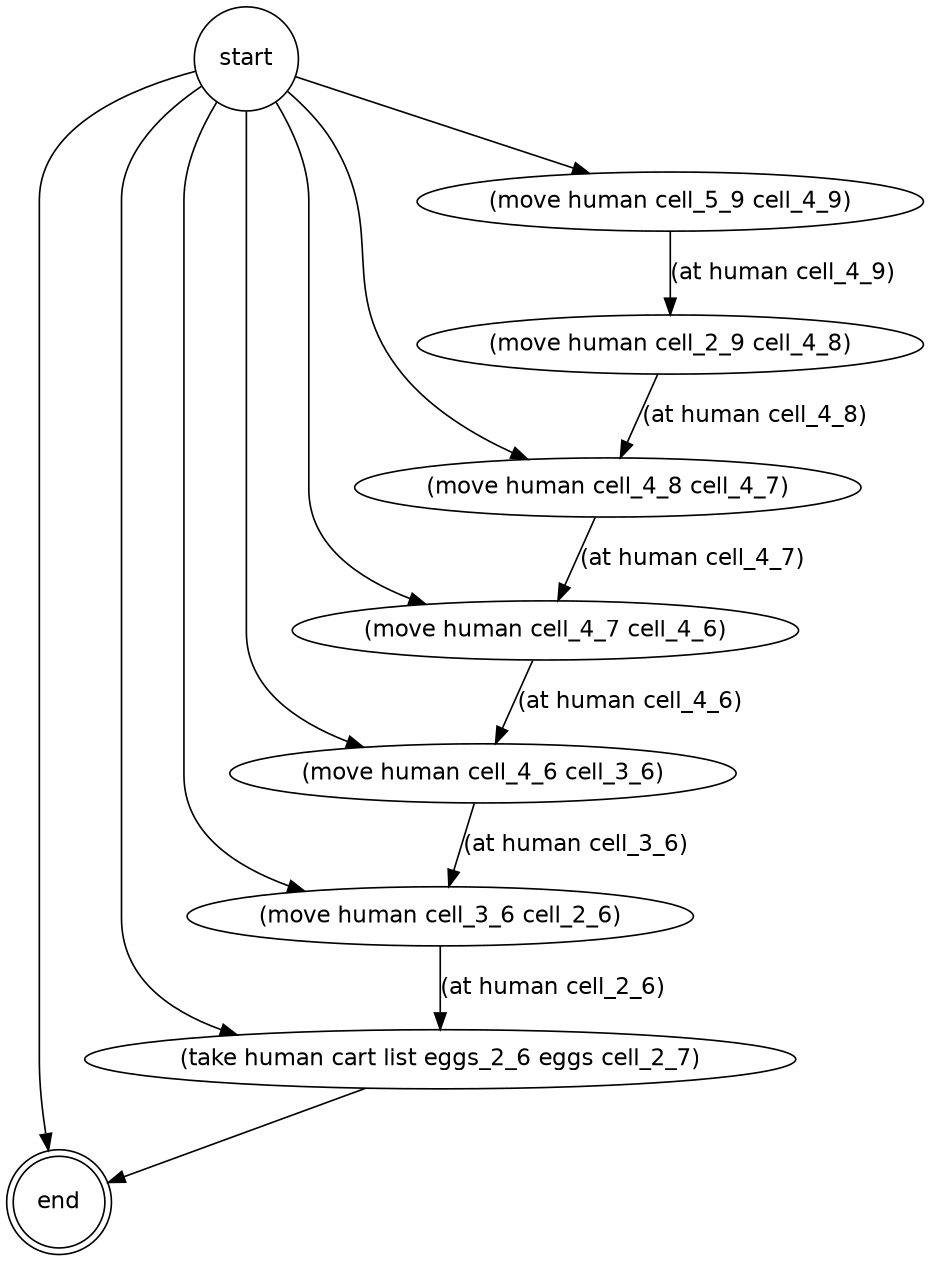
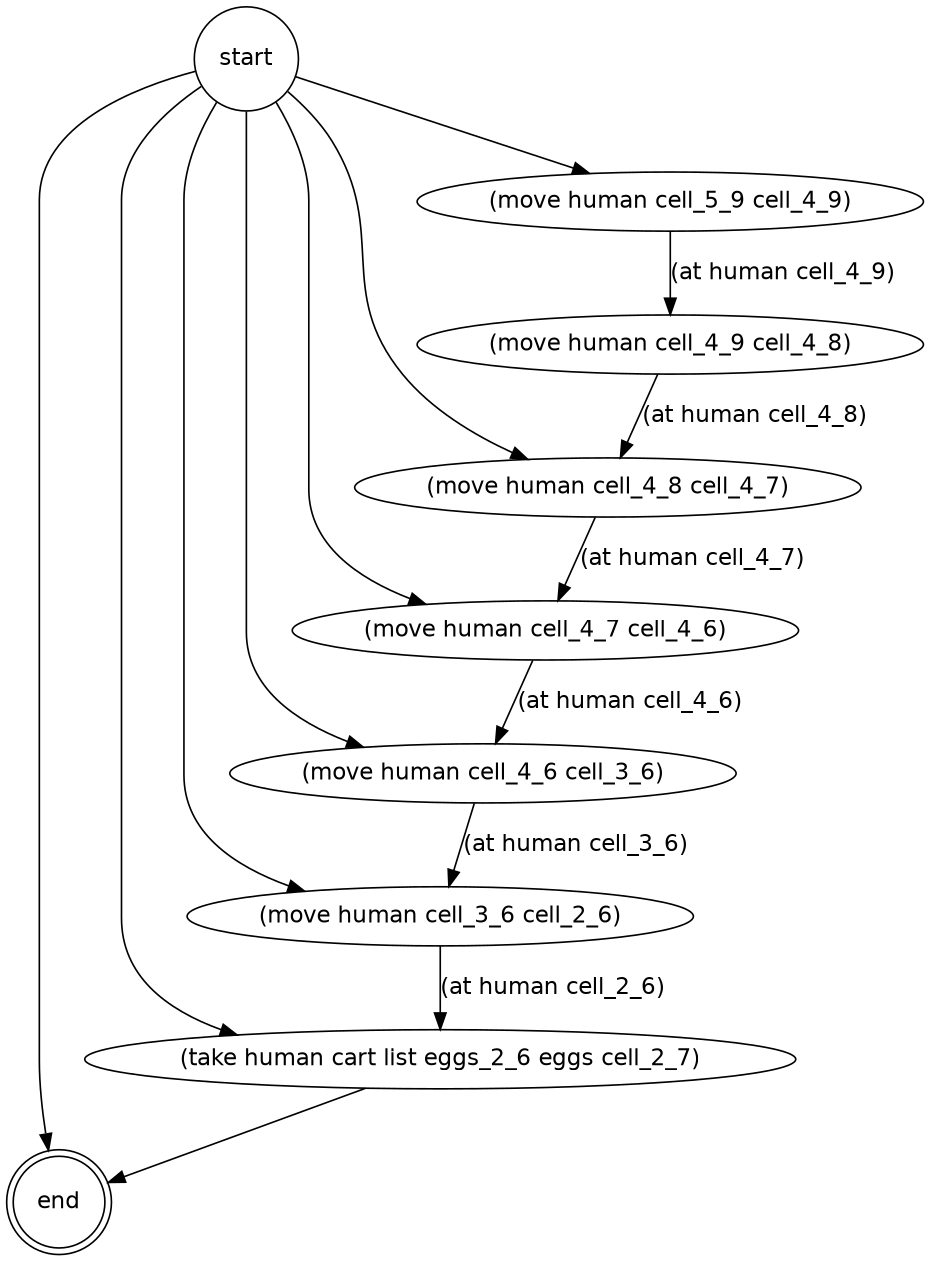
(670, 345) -> (670, 345)
